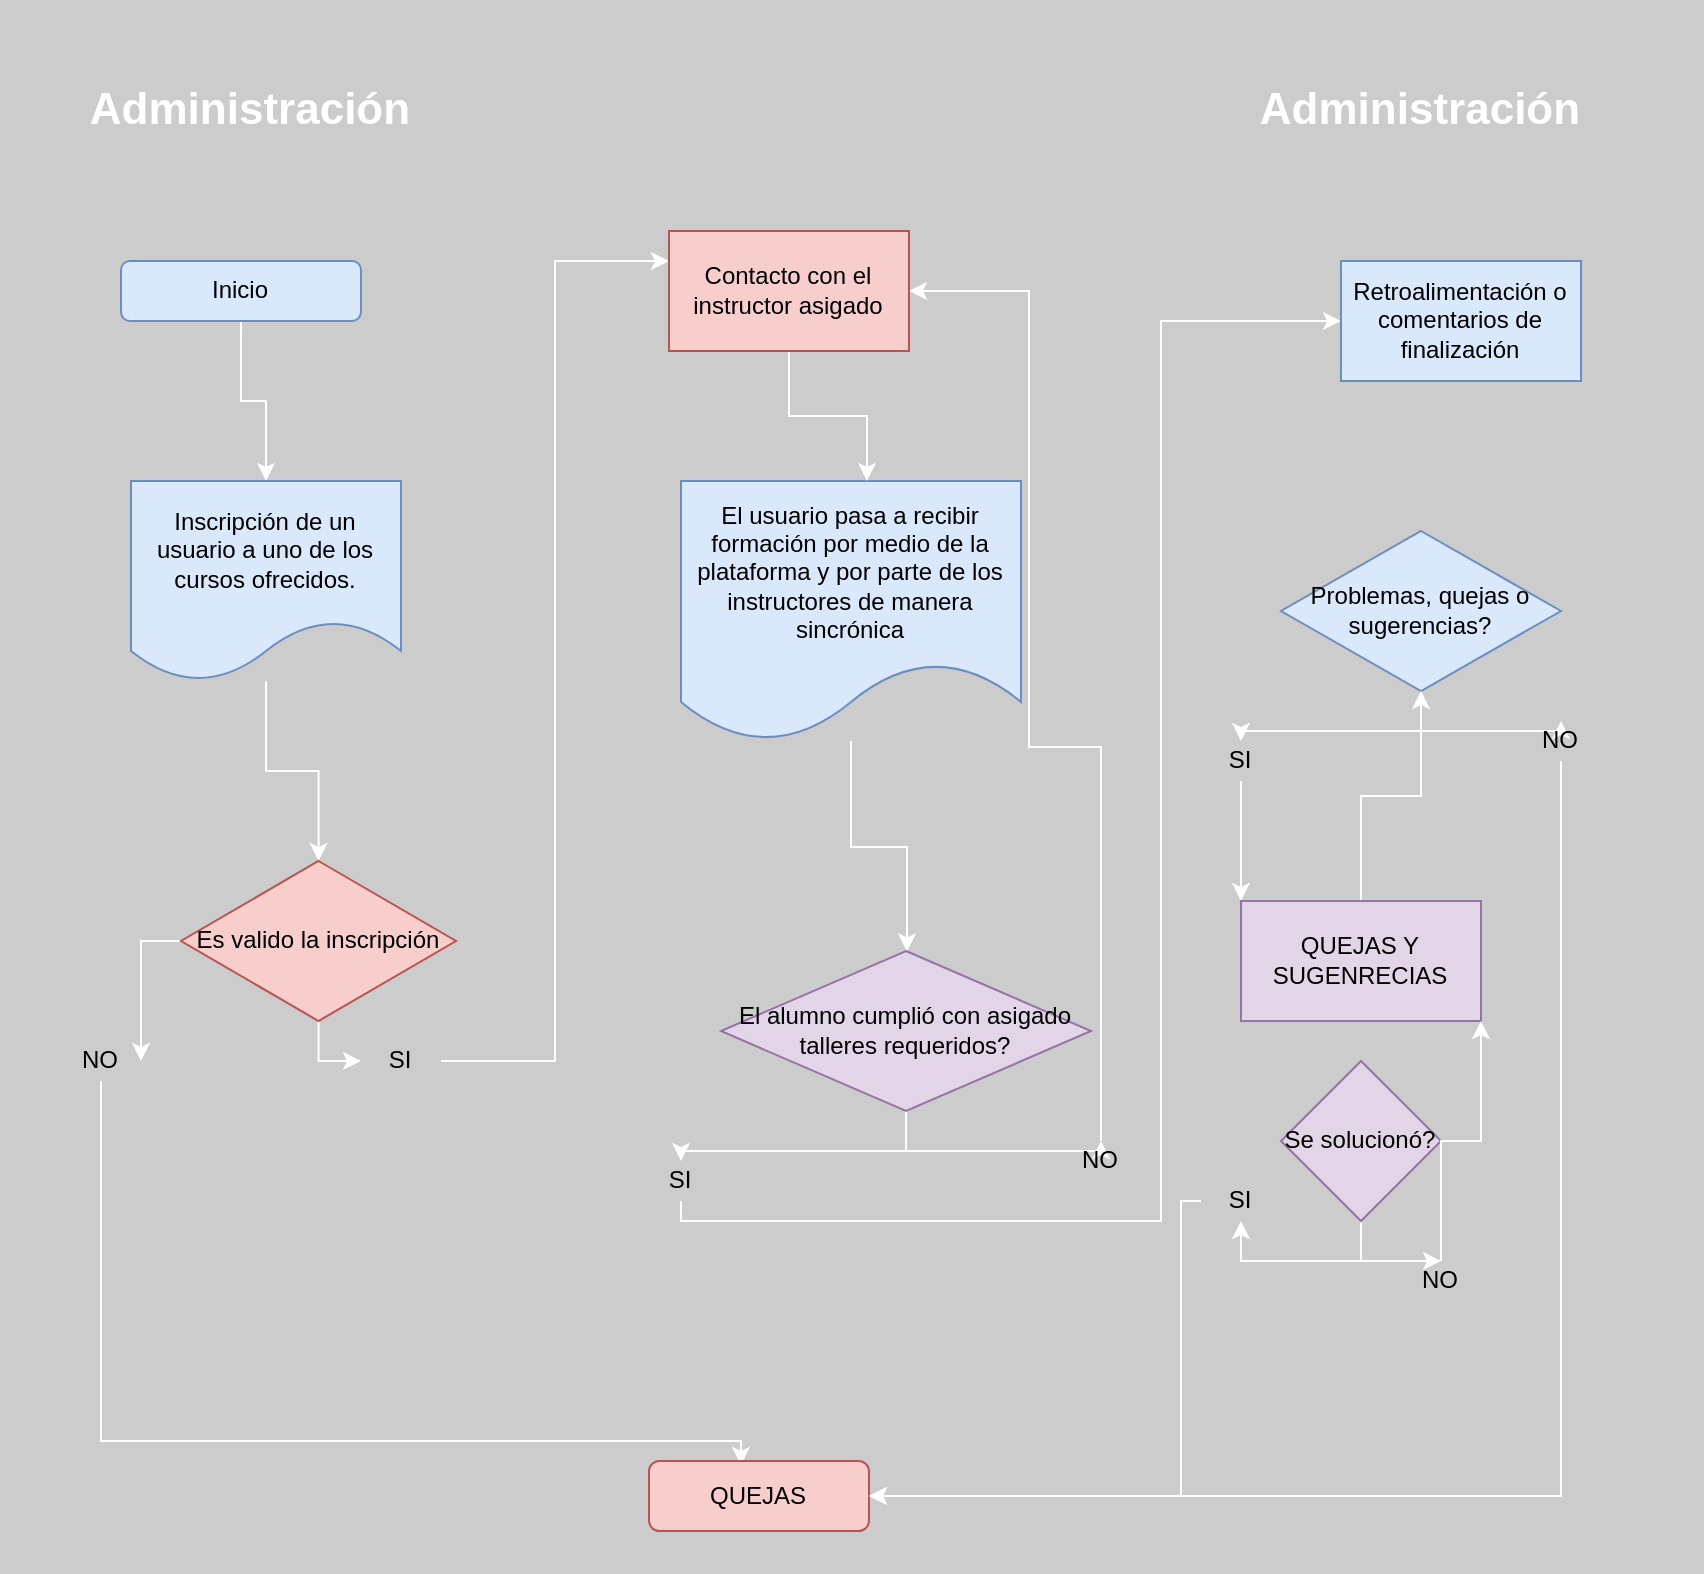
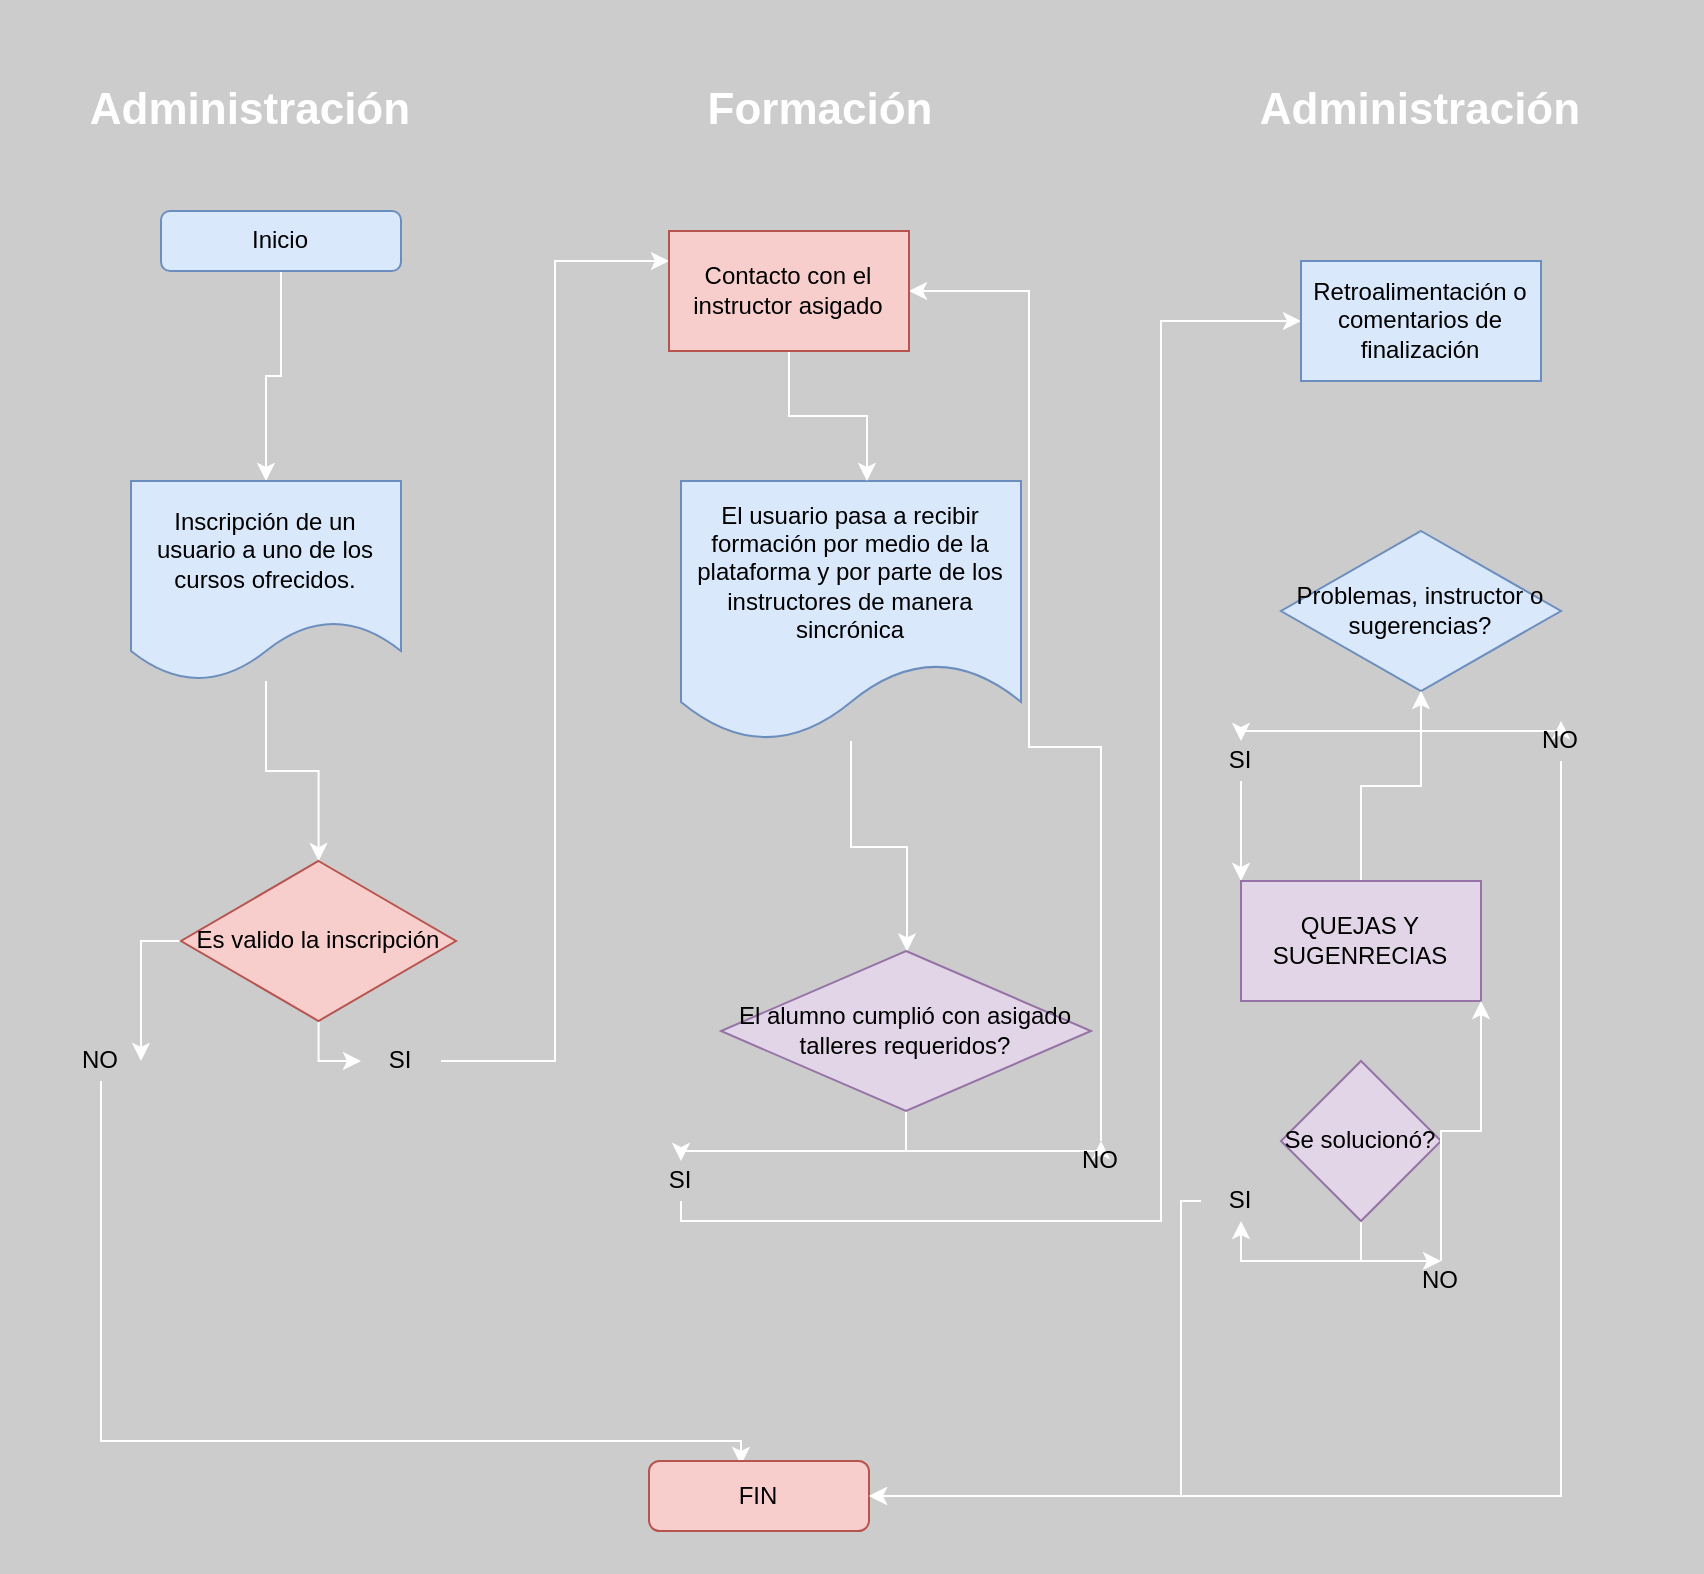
none -> (821, 111)
(241, 291) -> (281, 241)
(1461, 321) -> (1421, 321)
(1421, 611) -> (1421, 611)
(1361, 961) -> (1361, 941)
(759, 1497) -> (759, 1497)
